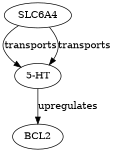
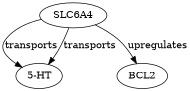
(38, 103) -> (117, 38)
